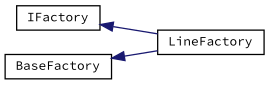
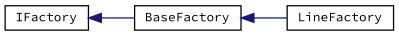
(135, 30) -> (118, 18)
